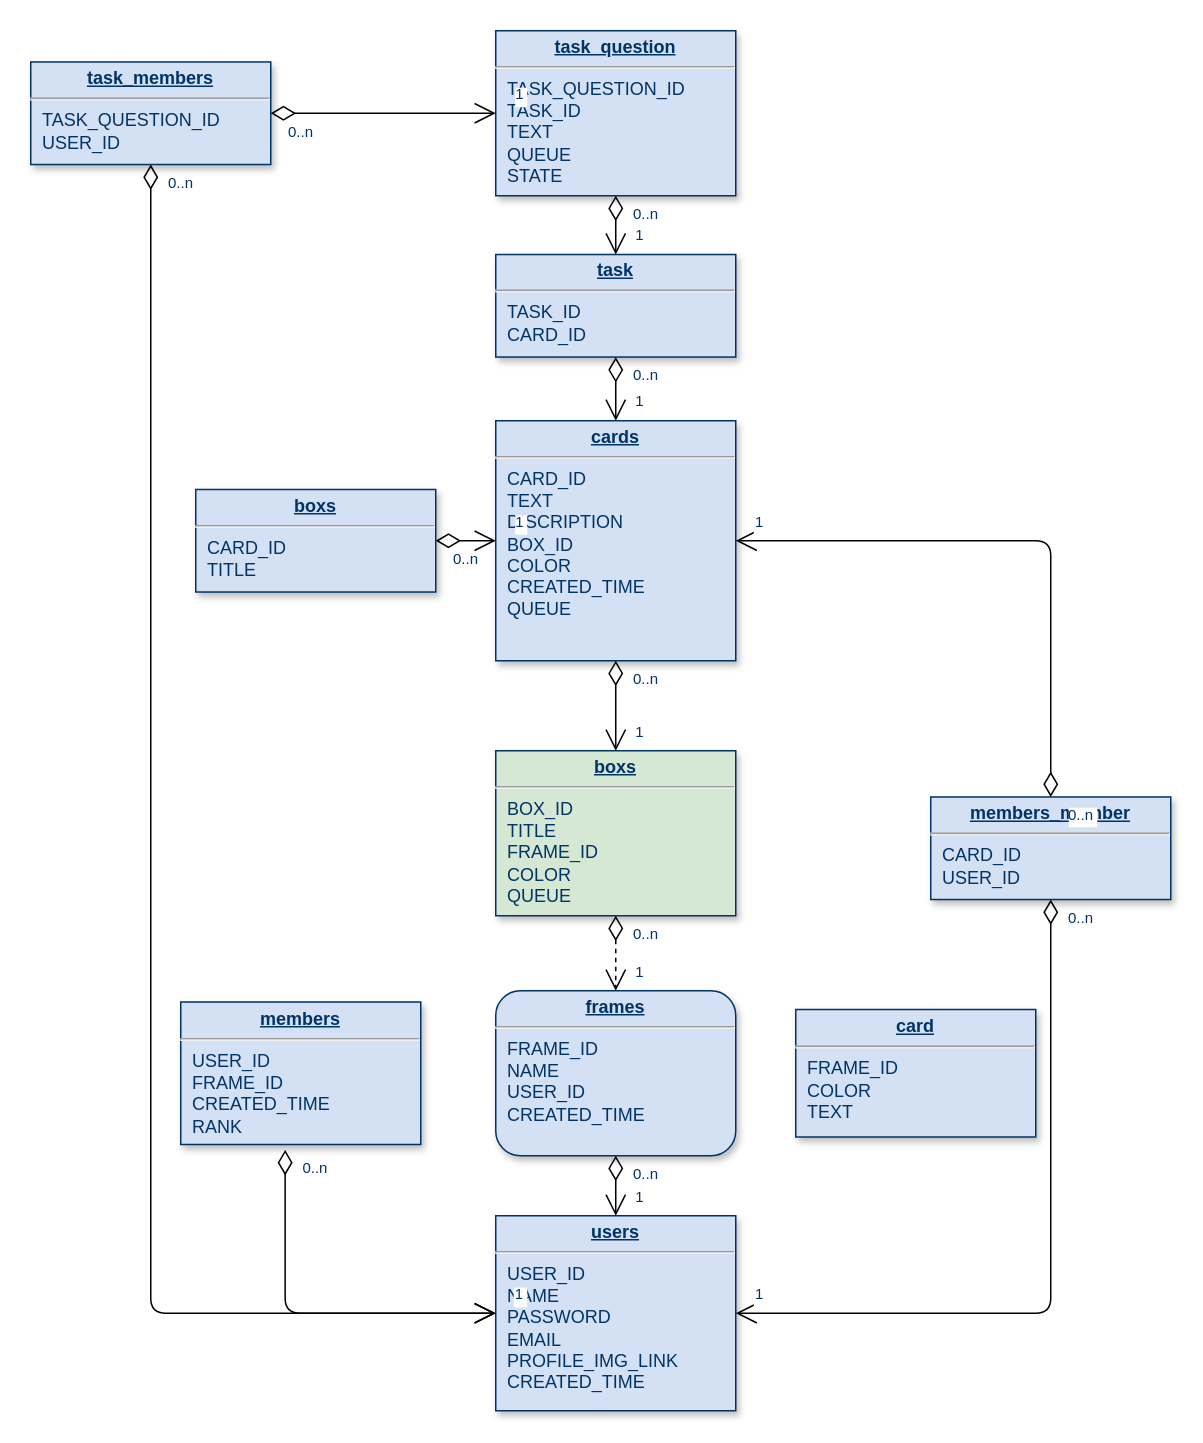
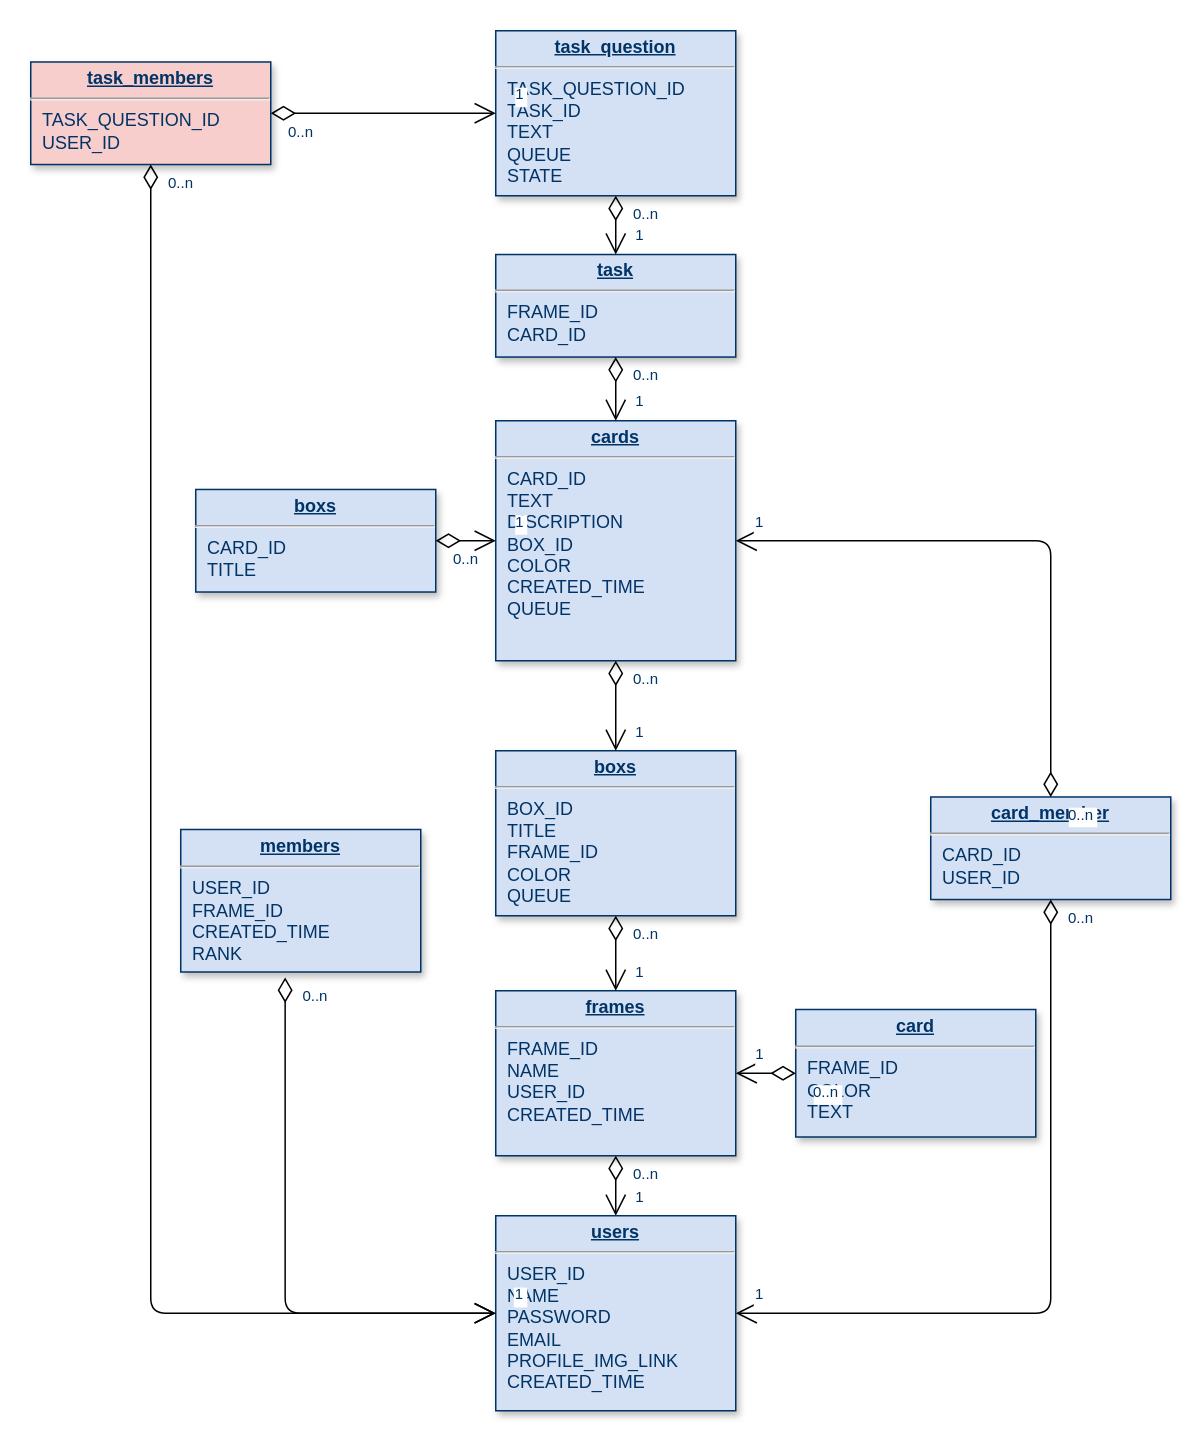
(151, 113) -> (151, 113)
(531, 287) -> (536, 287)
(1001, 830) -> (986, 830)
(616, 833) -> (616, 833)
(616, 964) -> (616, 964)
(301, 1073) -> (301, 901)
(616, 1073) -> (616, 1073)
none -> (755, 1073)
